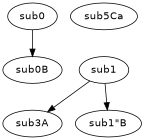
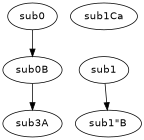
(104, 16) -> (104, 16)
(72, 94) -> (32, 93)
